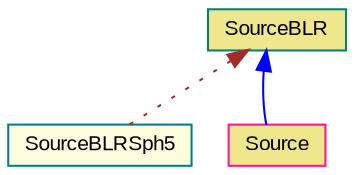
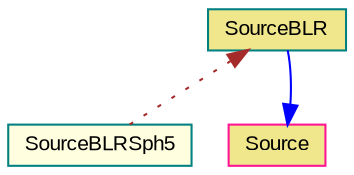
(263, 98) -> (291, 77)
